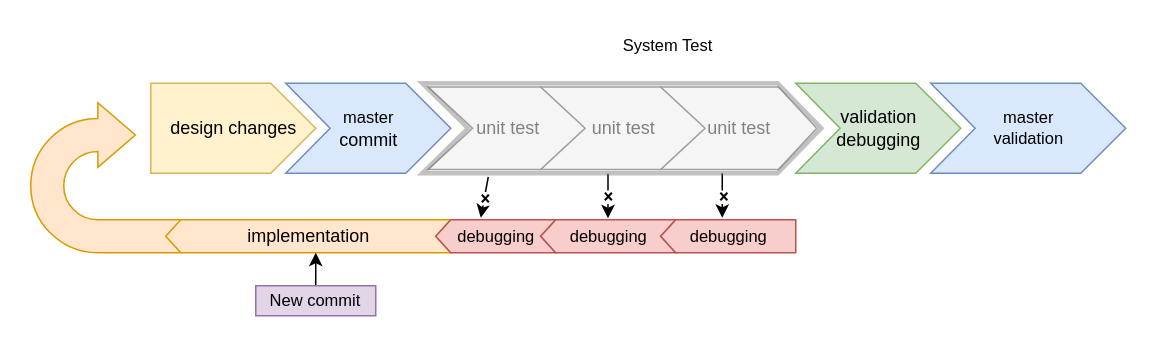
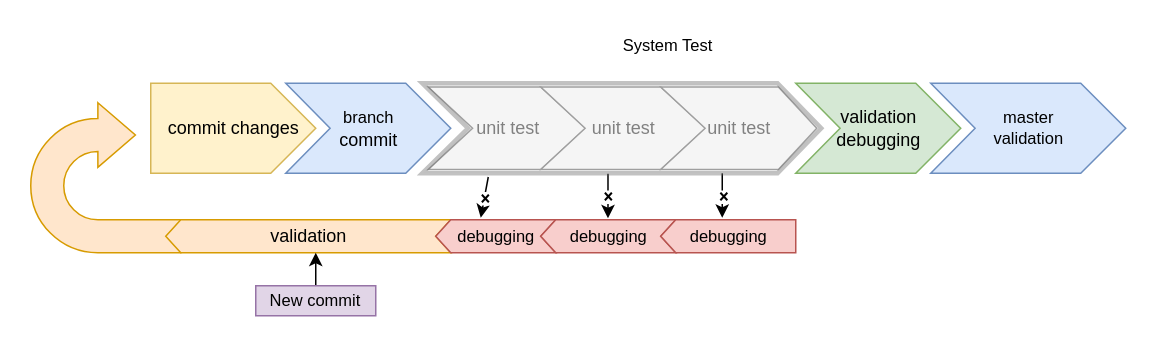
(234, 128) -> (234, 128)
(369, 128) -> (369, 128)
(309, 236) -> (309, 236)
